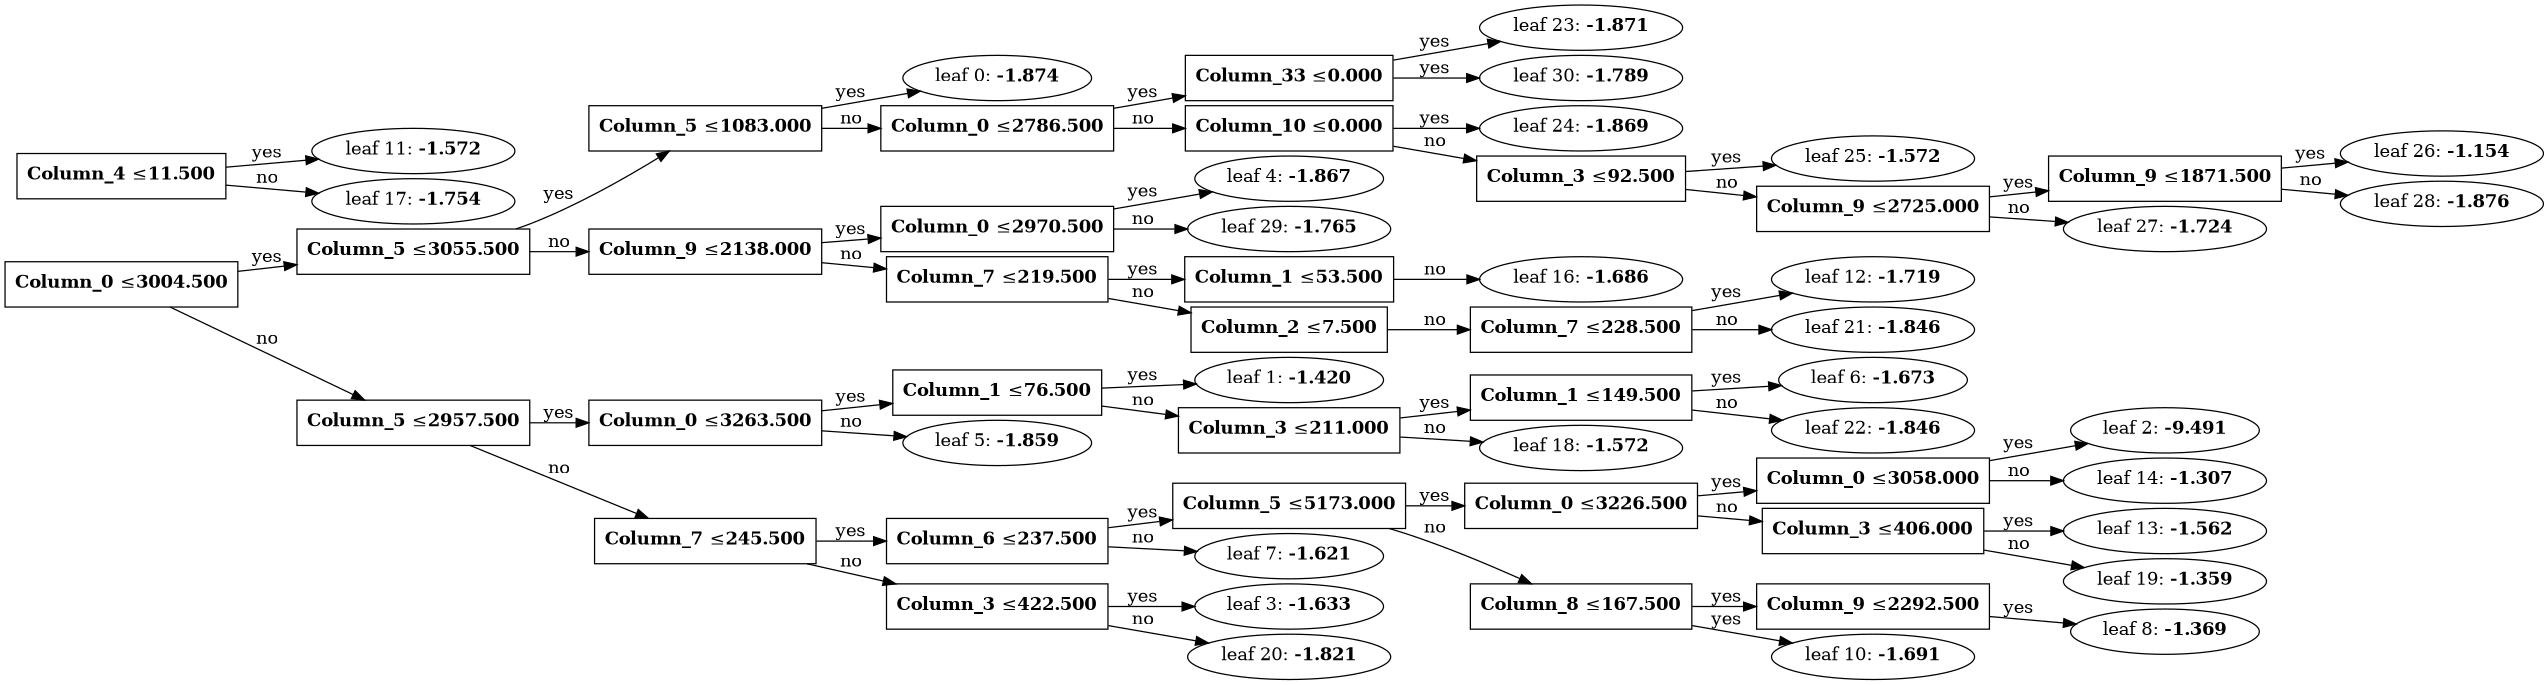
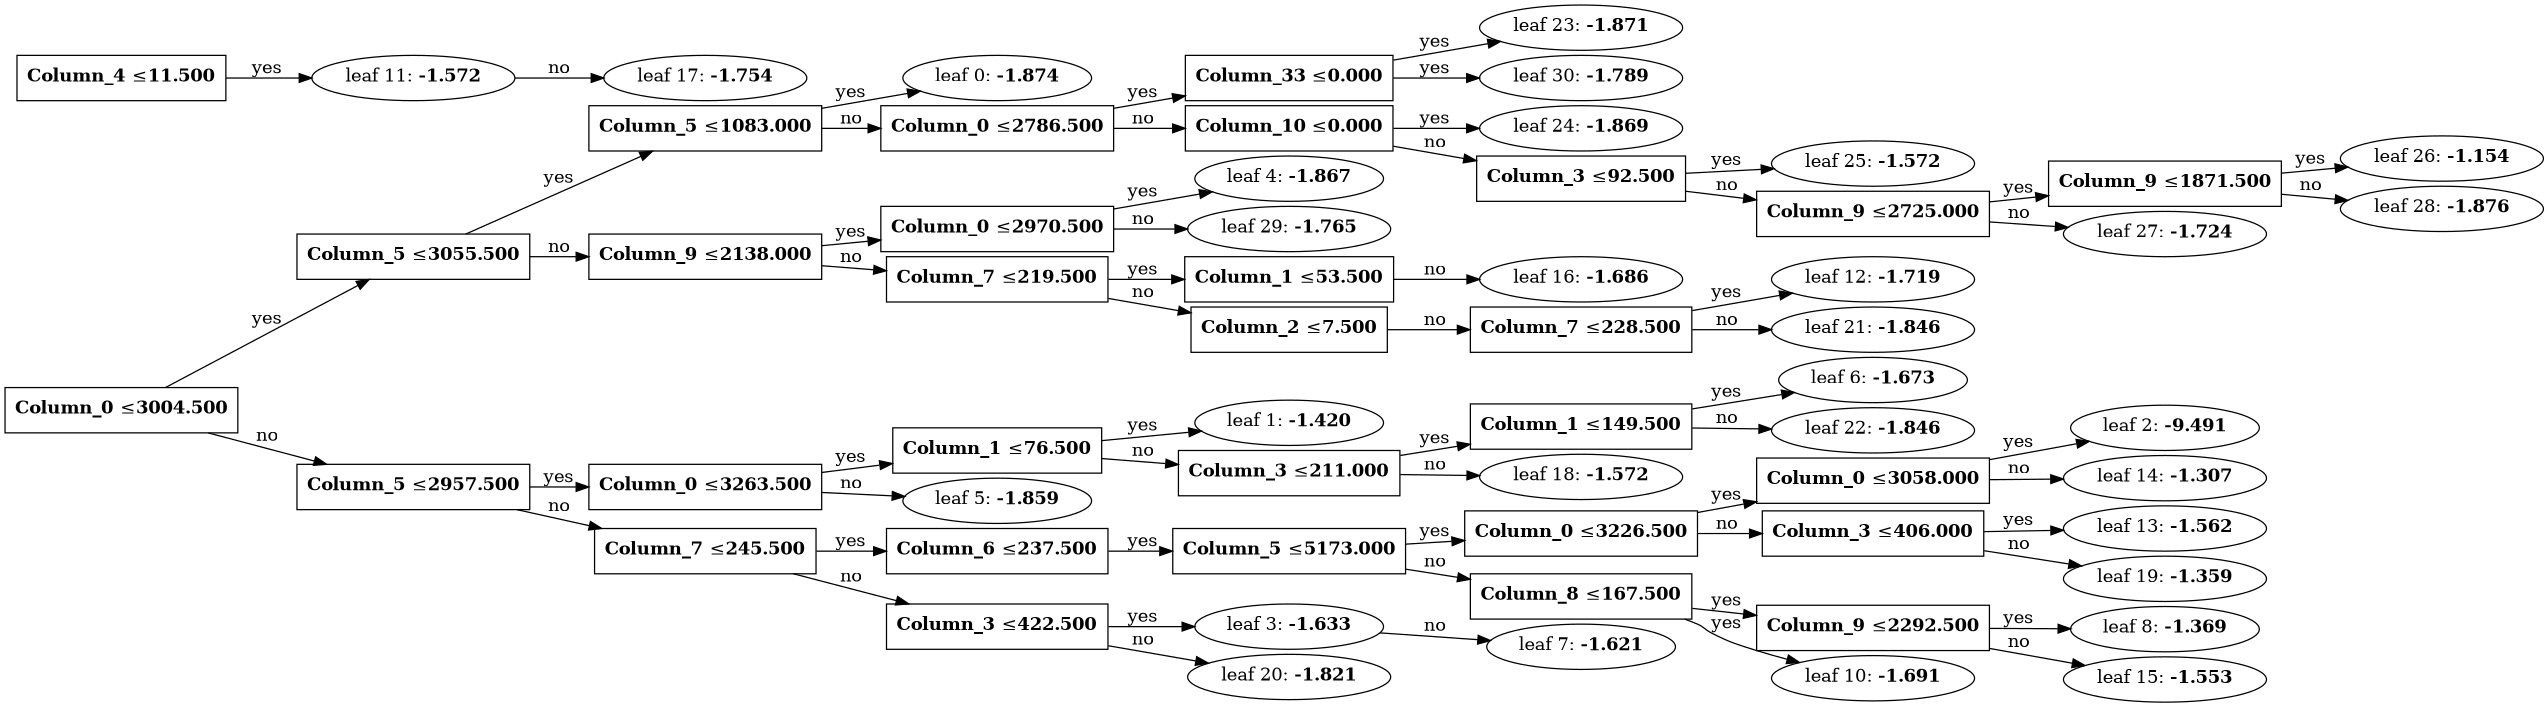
(266, 189) -> (553, 78)
(1146, 549) -> (1429, 636)
none -> (2165, 680)
